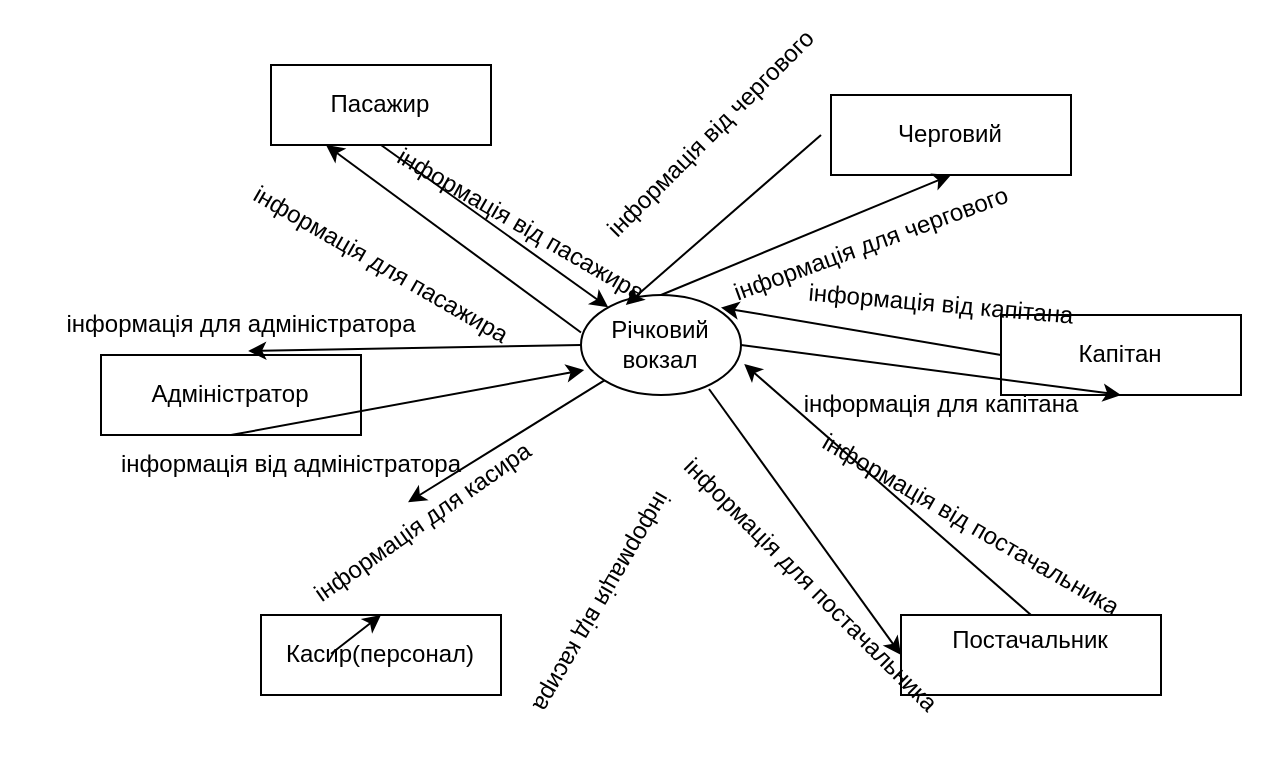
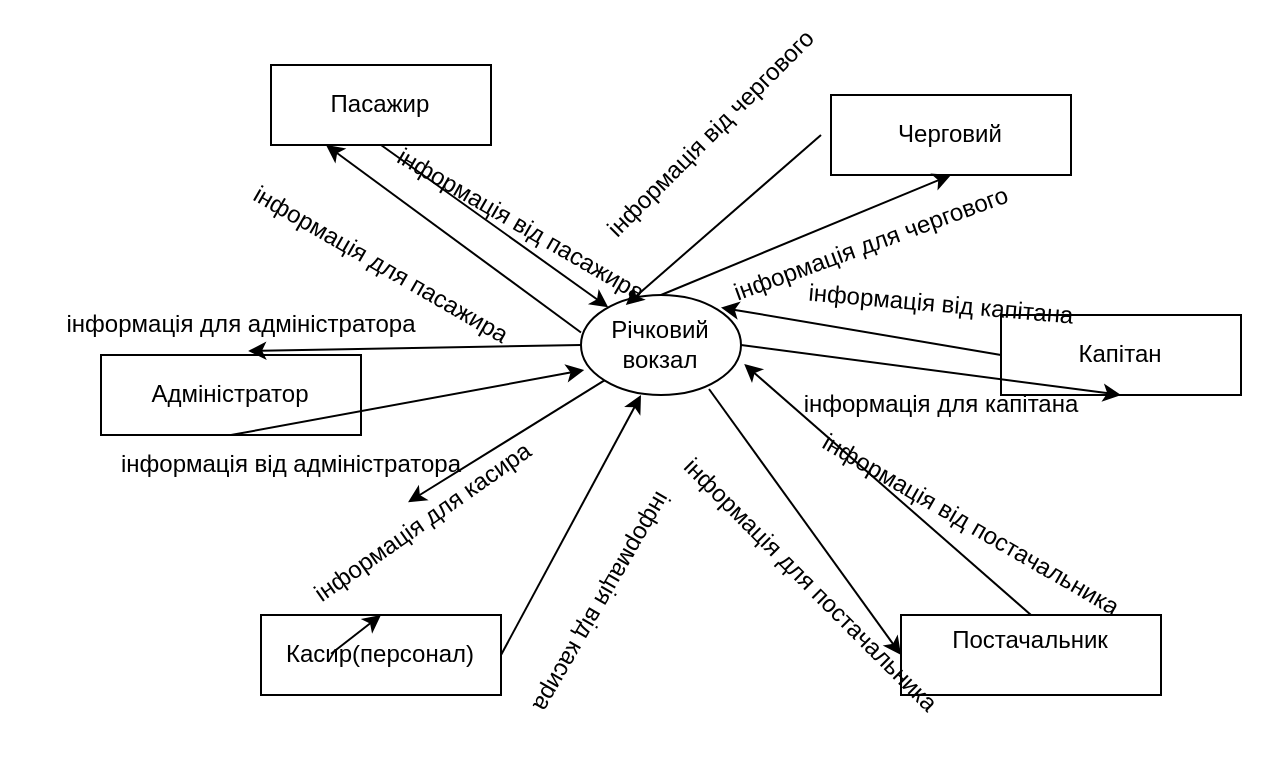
none -> (568, 531)
